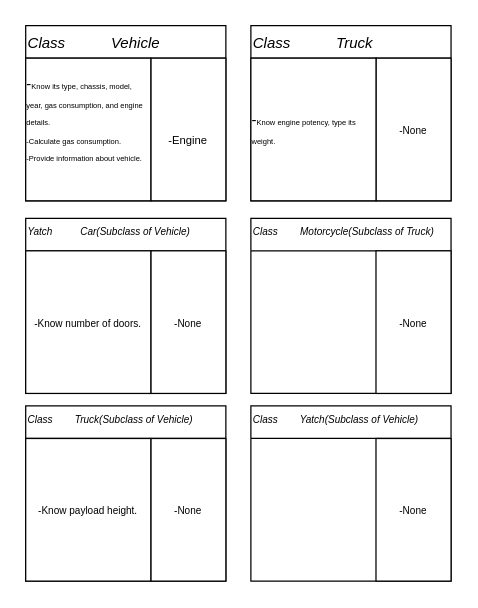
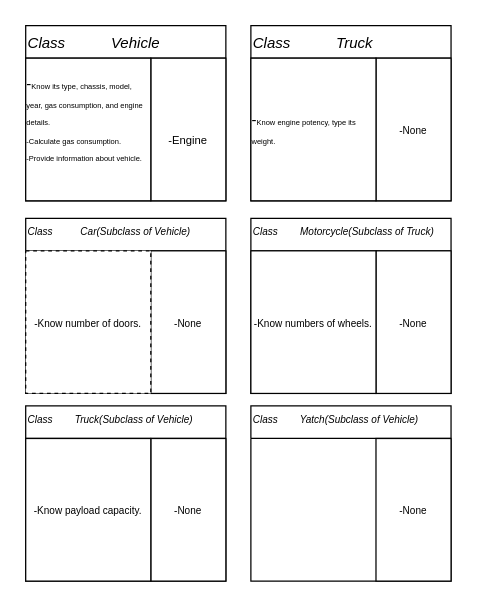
(129, 232) -> (128, 232)
(88, 322) -> (88, 322)
none -> (313, 322)
(88, 509) -> (88, 509)
